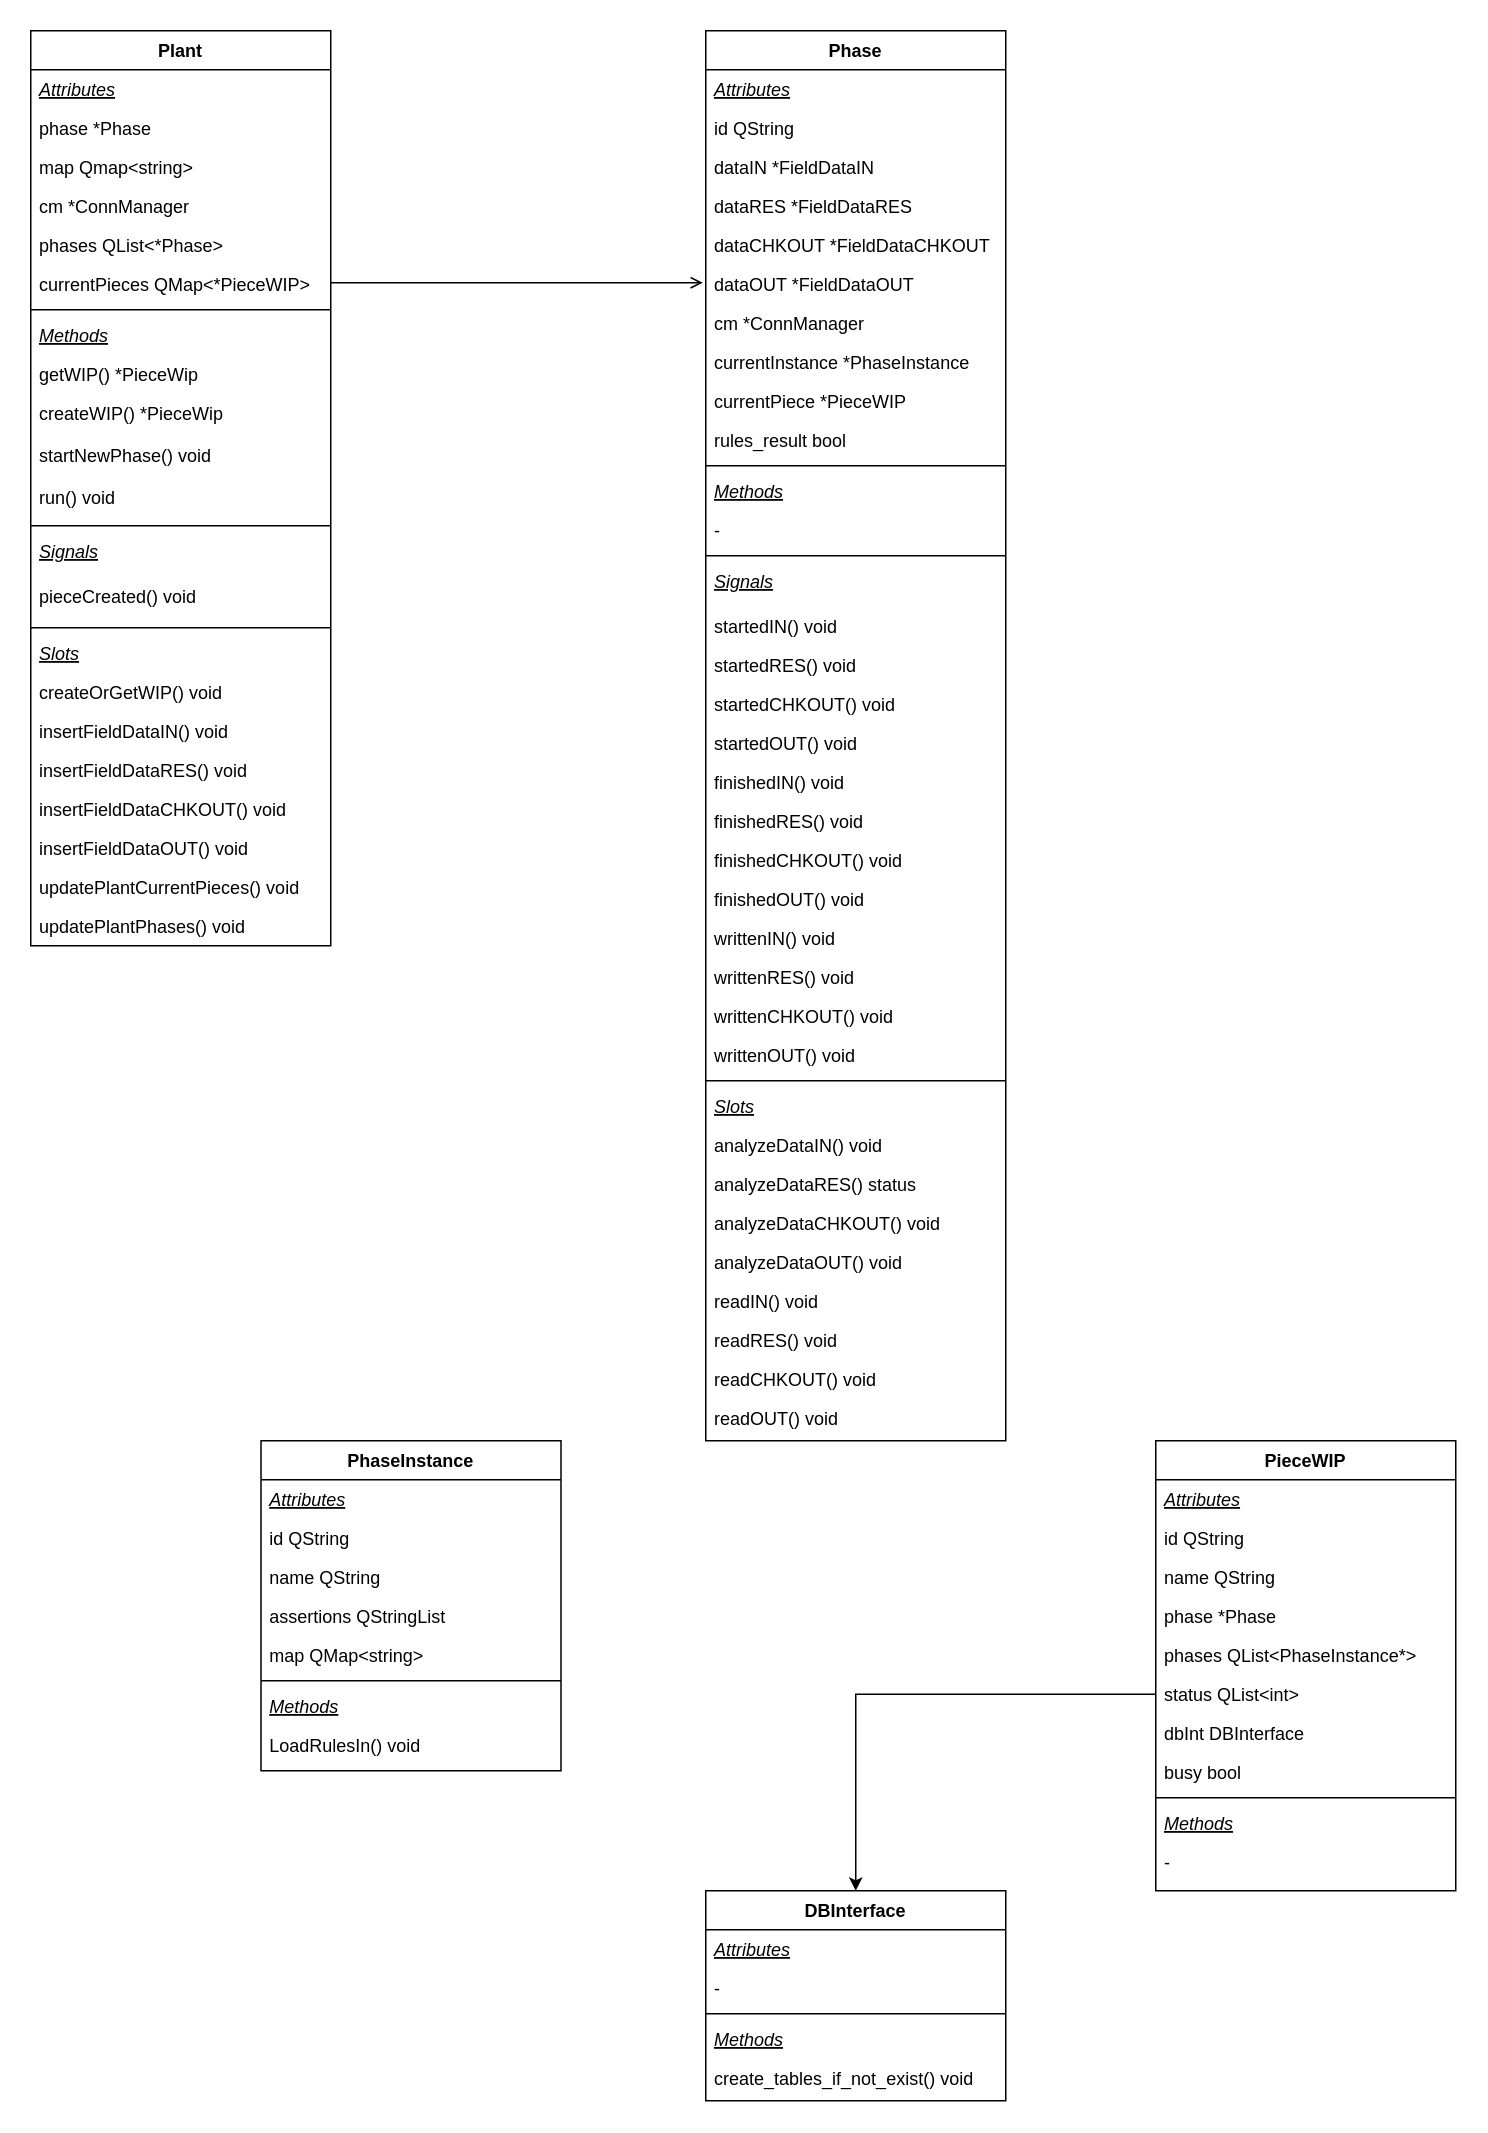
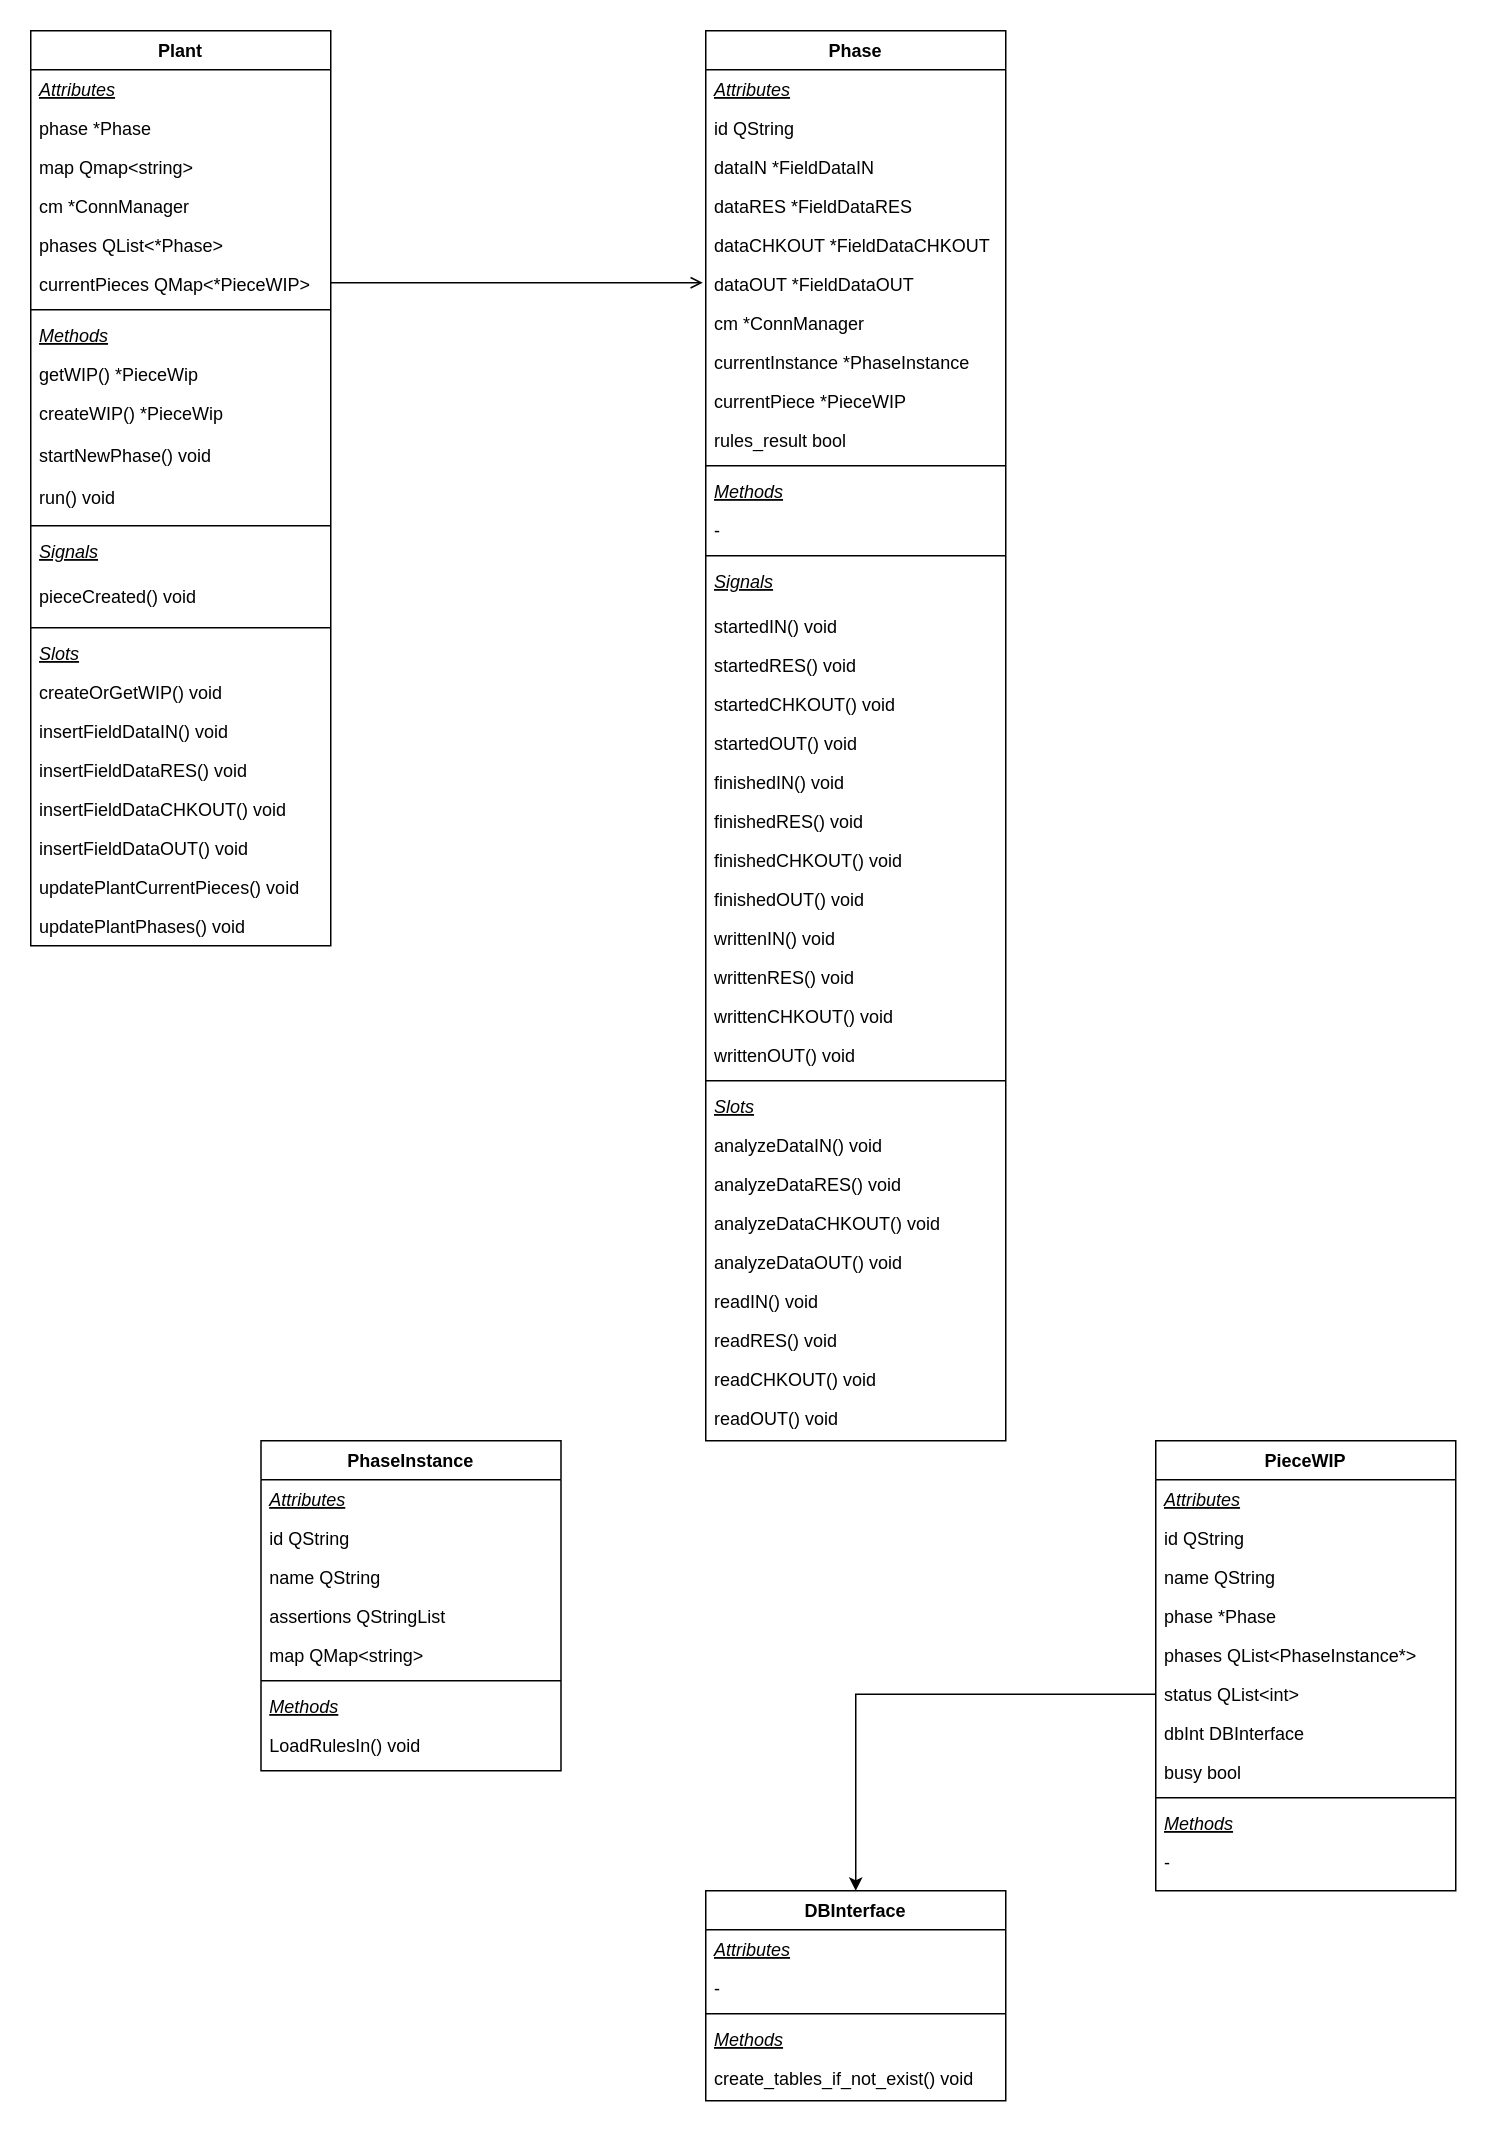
(828, 1185) -> (815, 1185)
